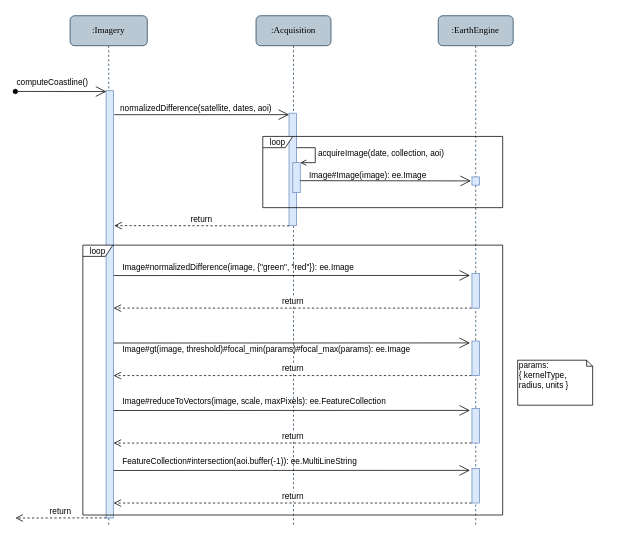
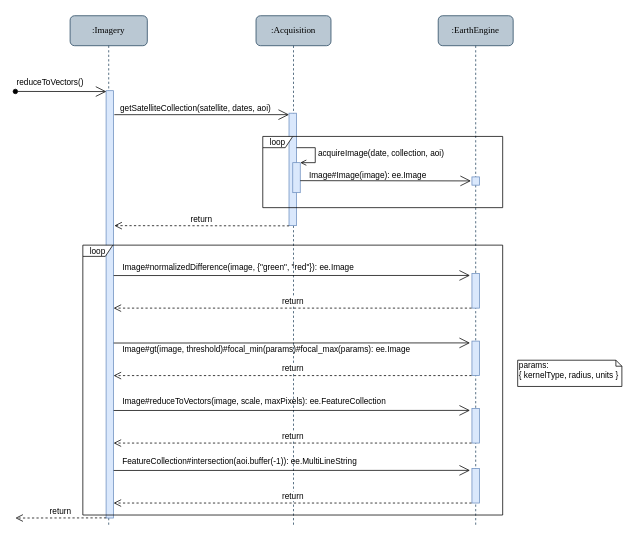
(56, 83) -> (56, 83)
(208, 108) -> (209, 108)
(555, 383) -> (570, 373)
